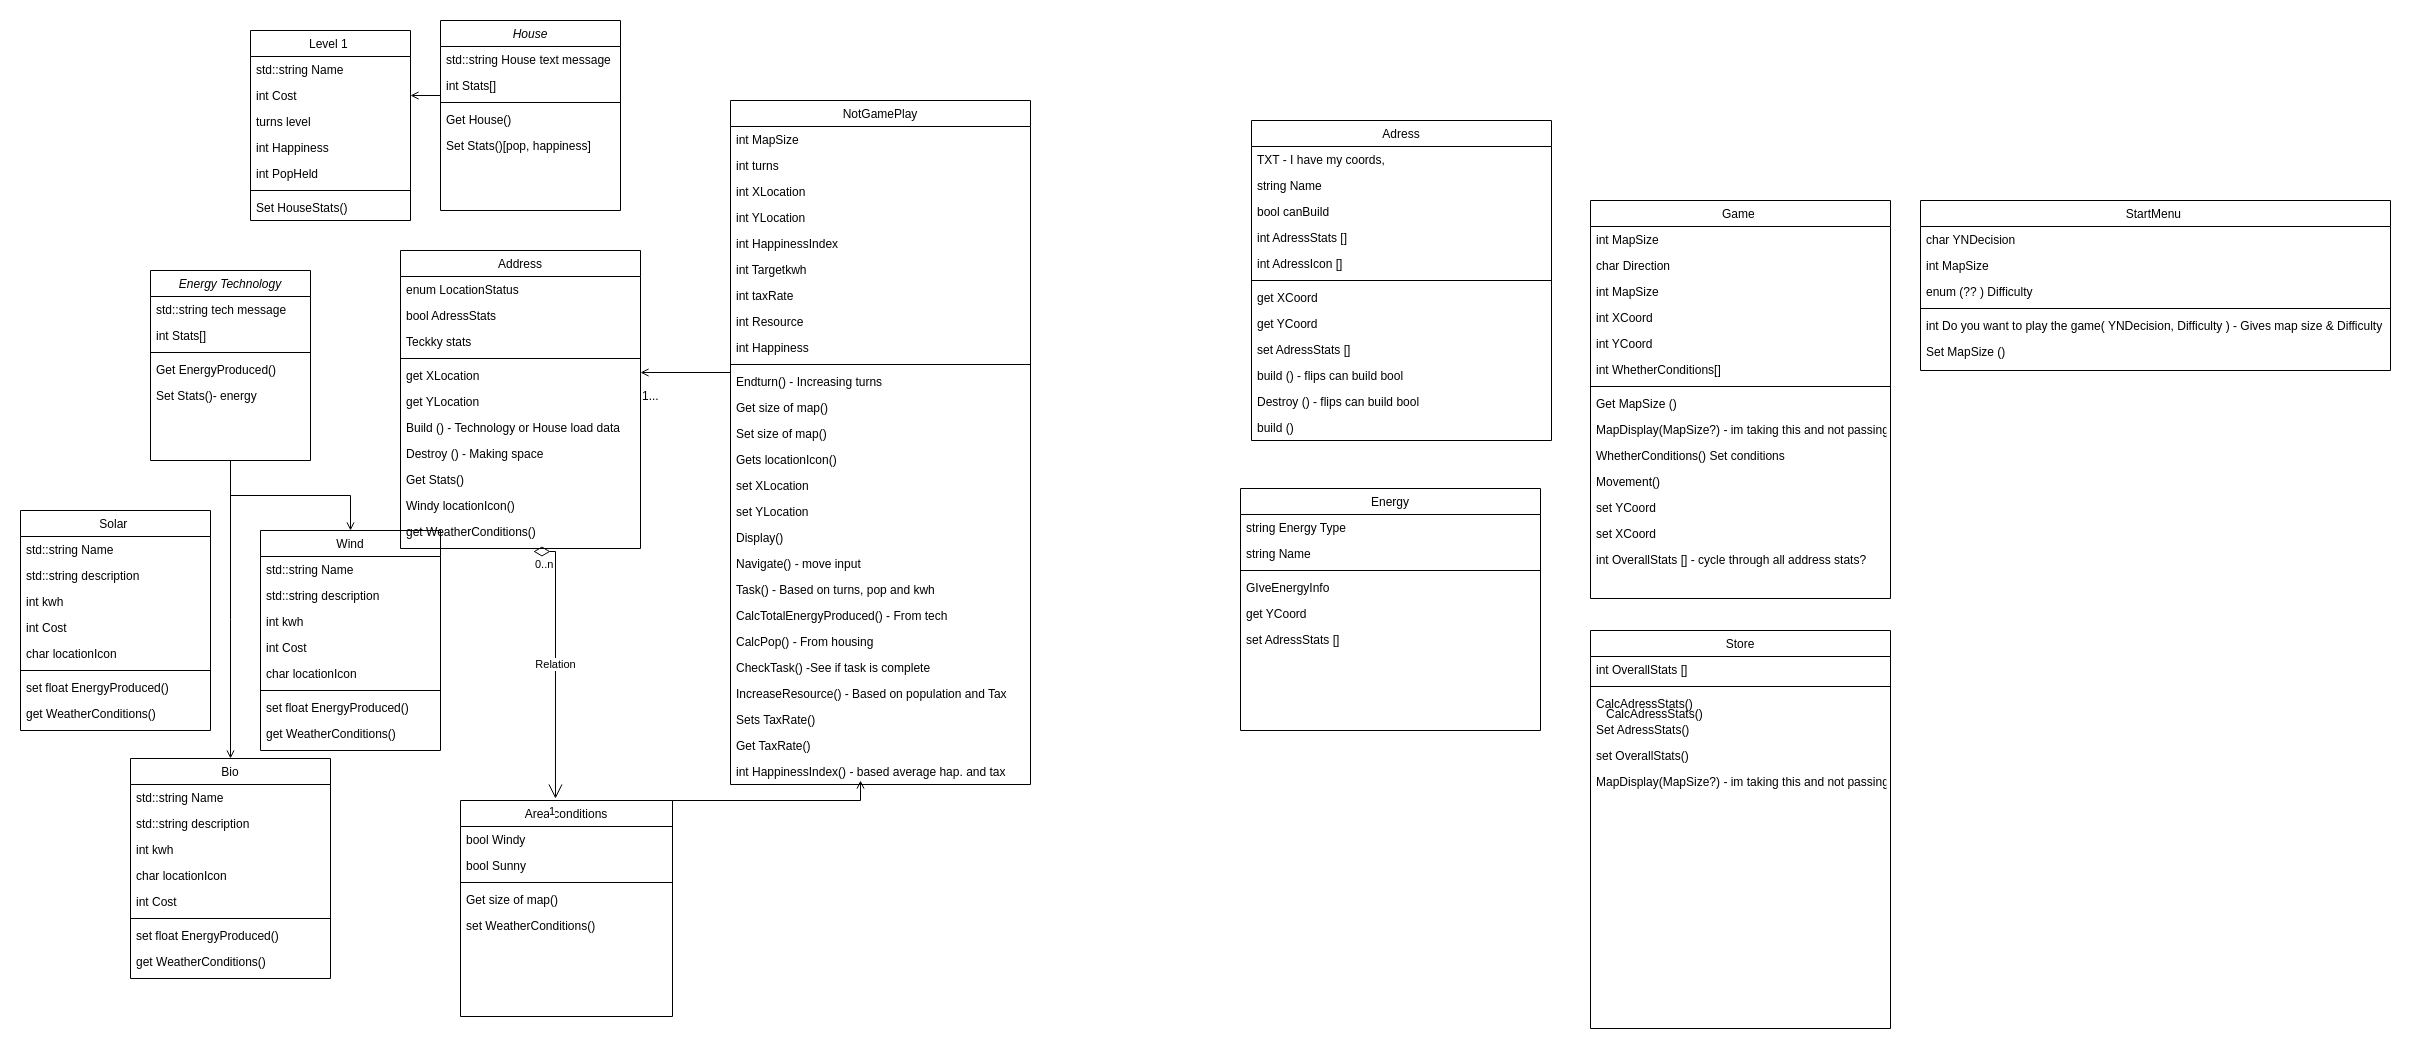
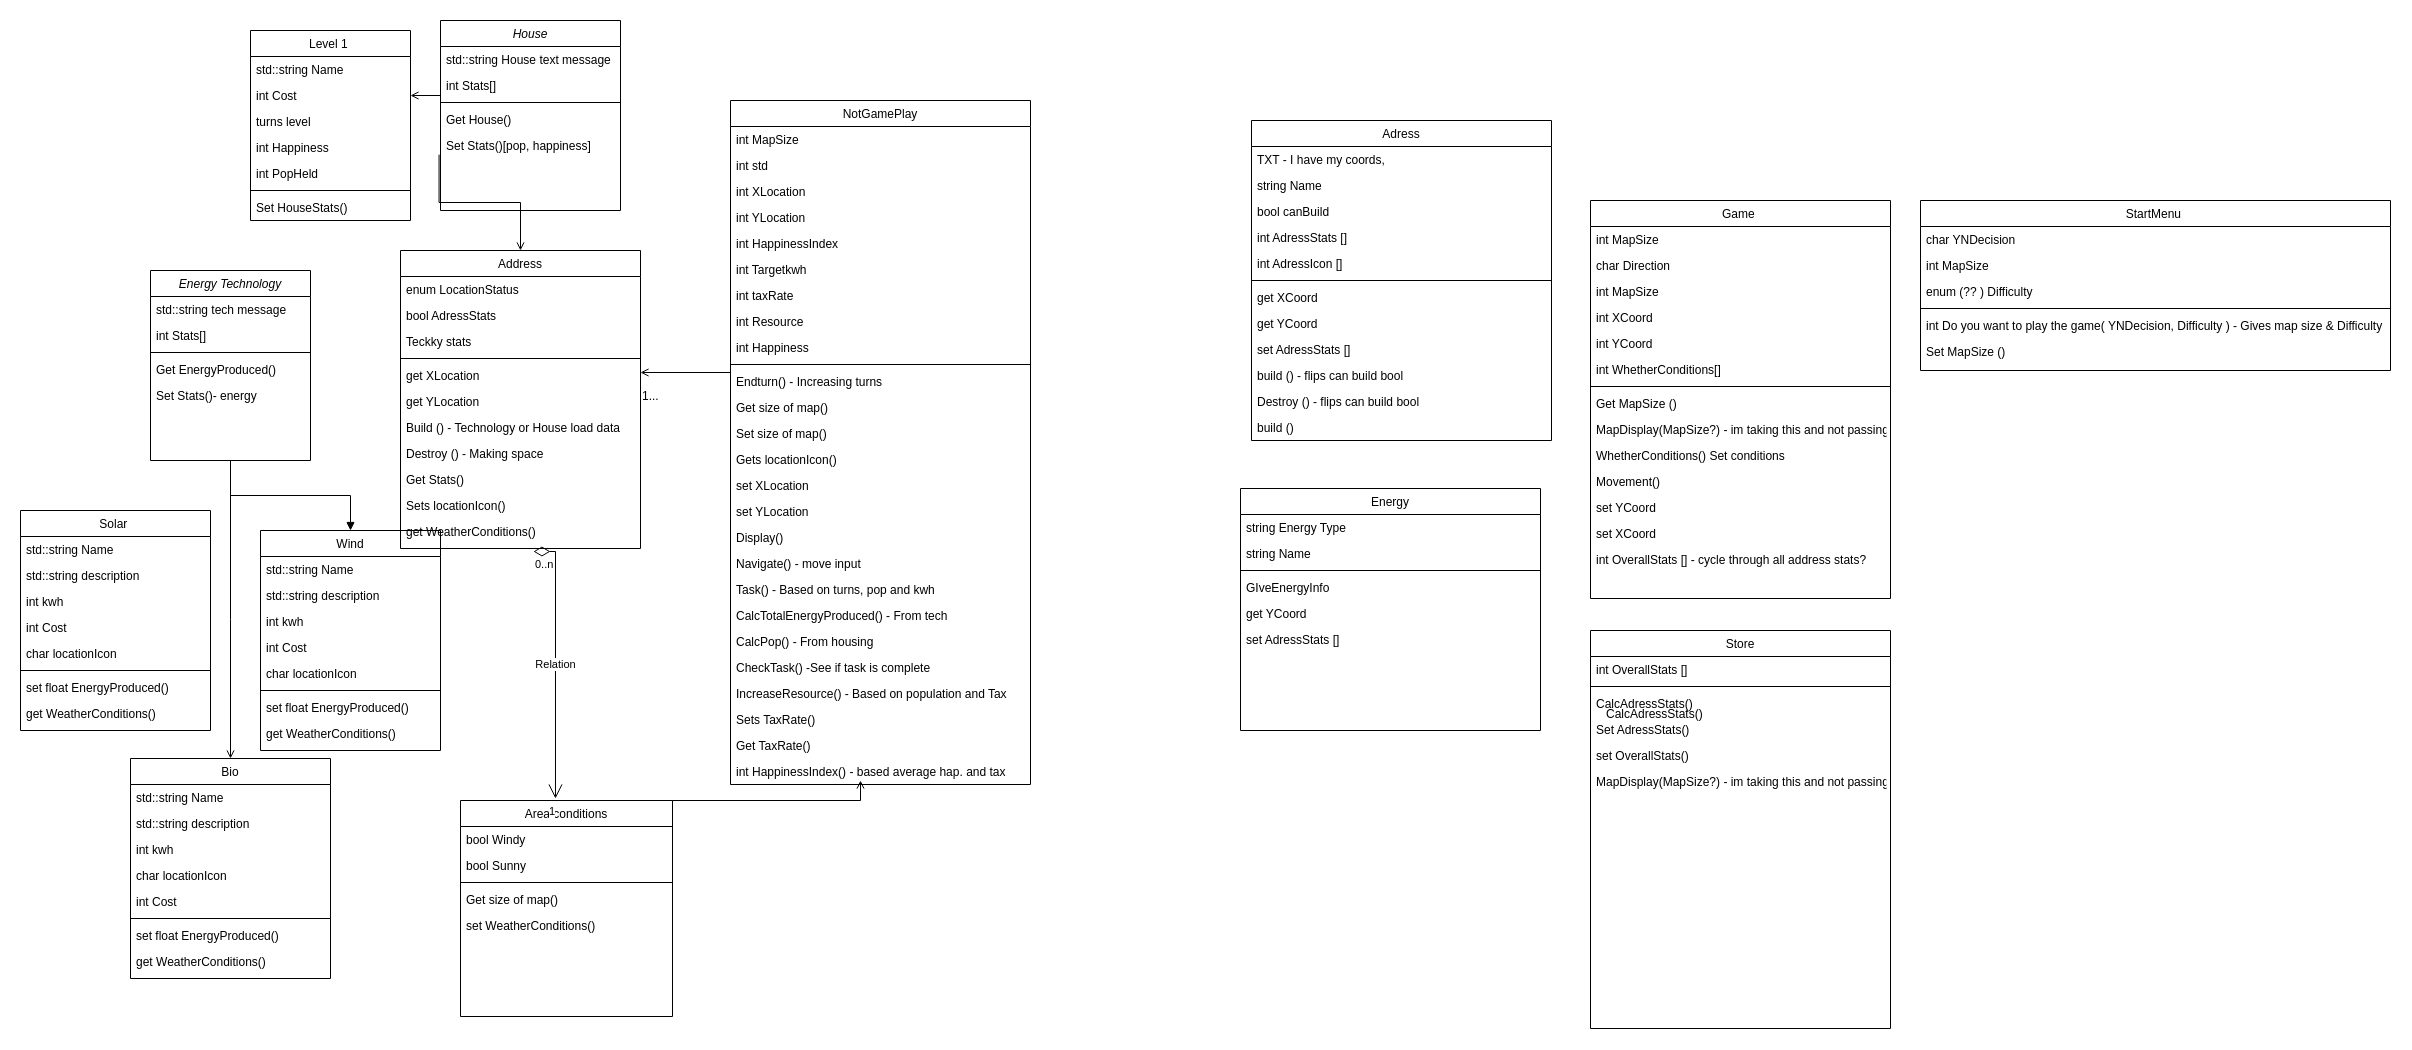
(763, 166) -> (756, 166)
none -> (503, 203)
(467, 506) -> (465, 506)
(351, 523) -> (351, 521)
